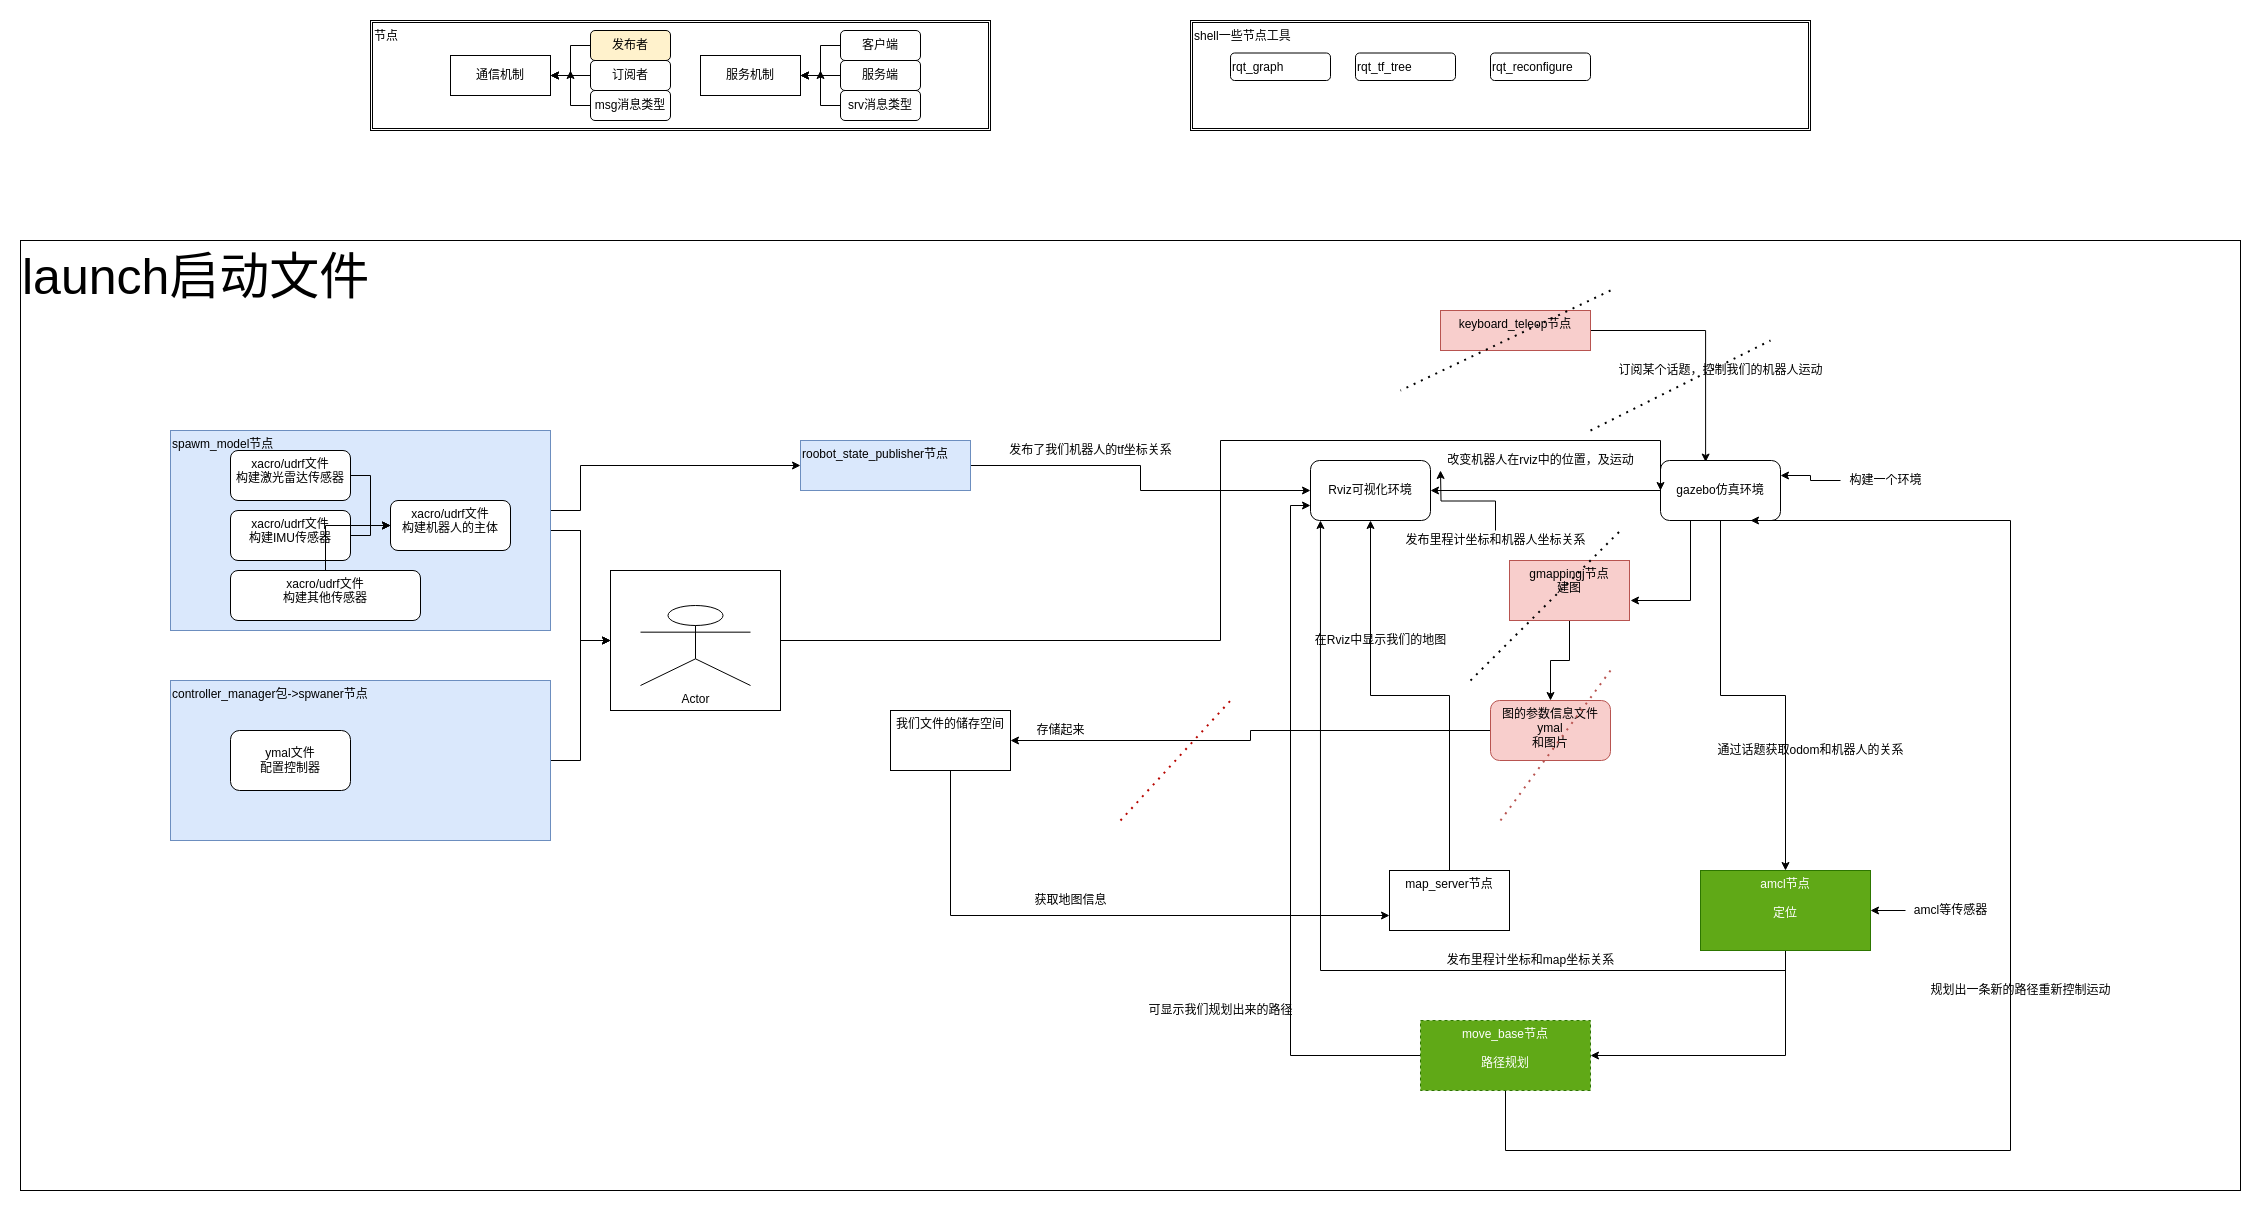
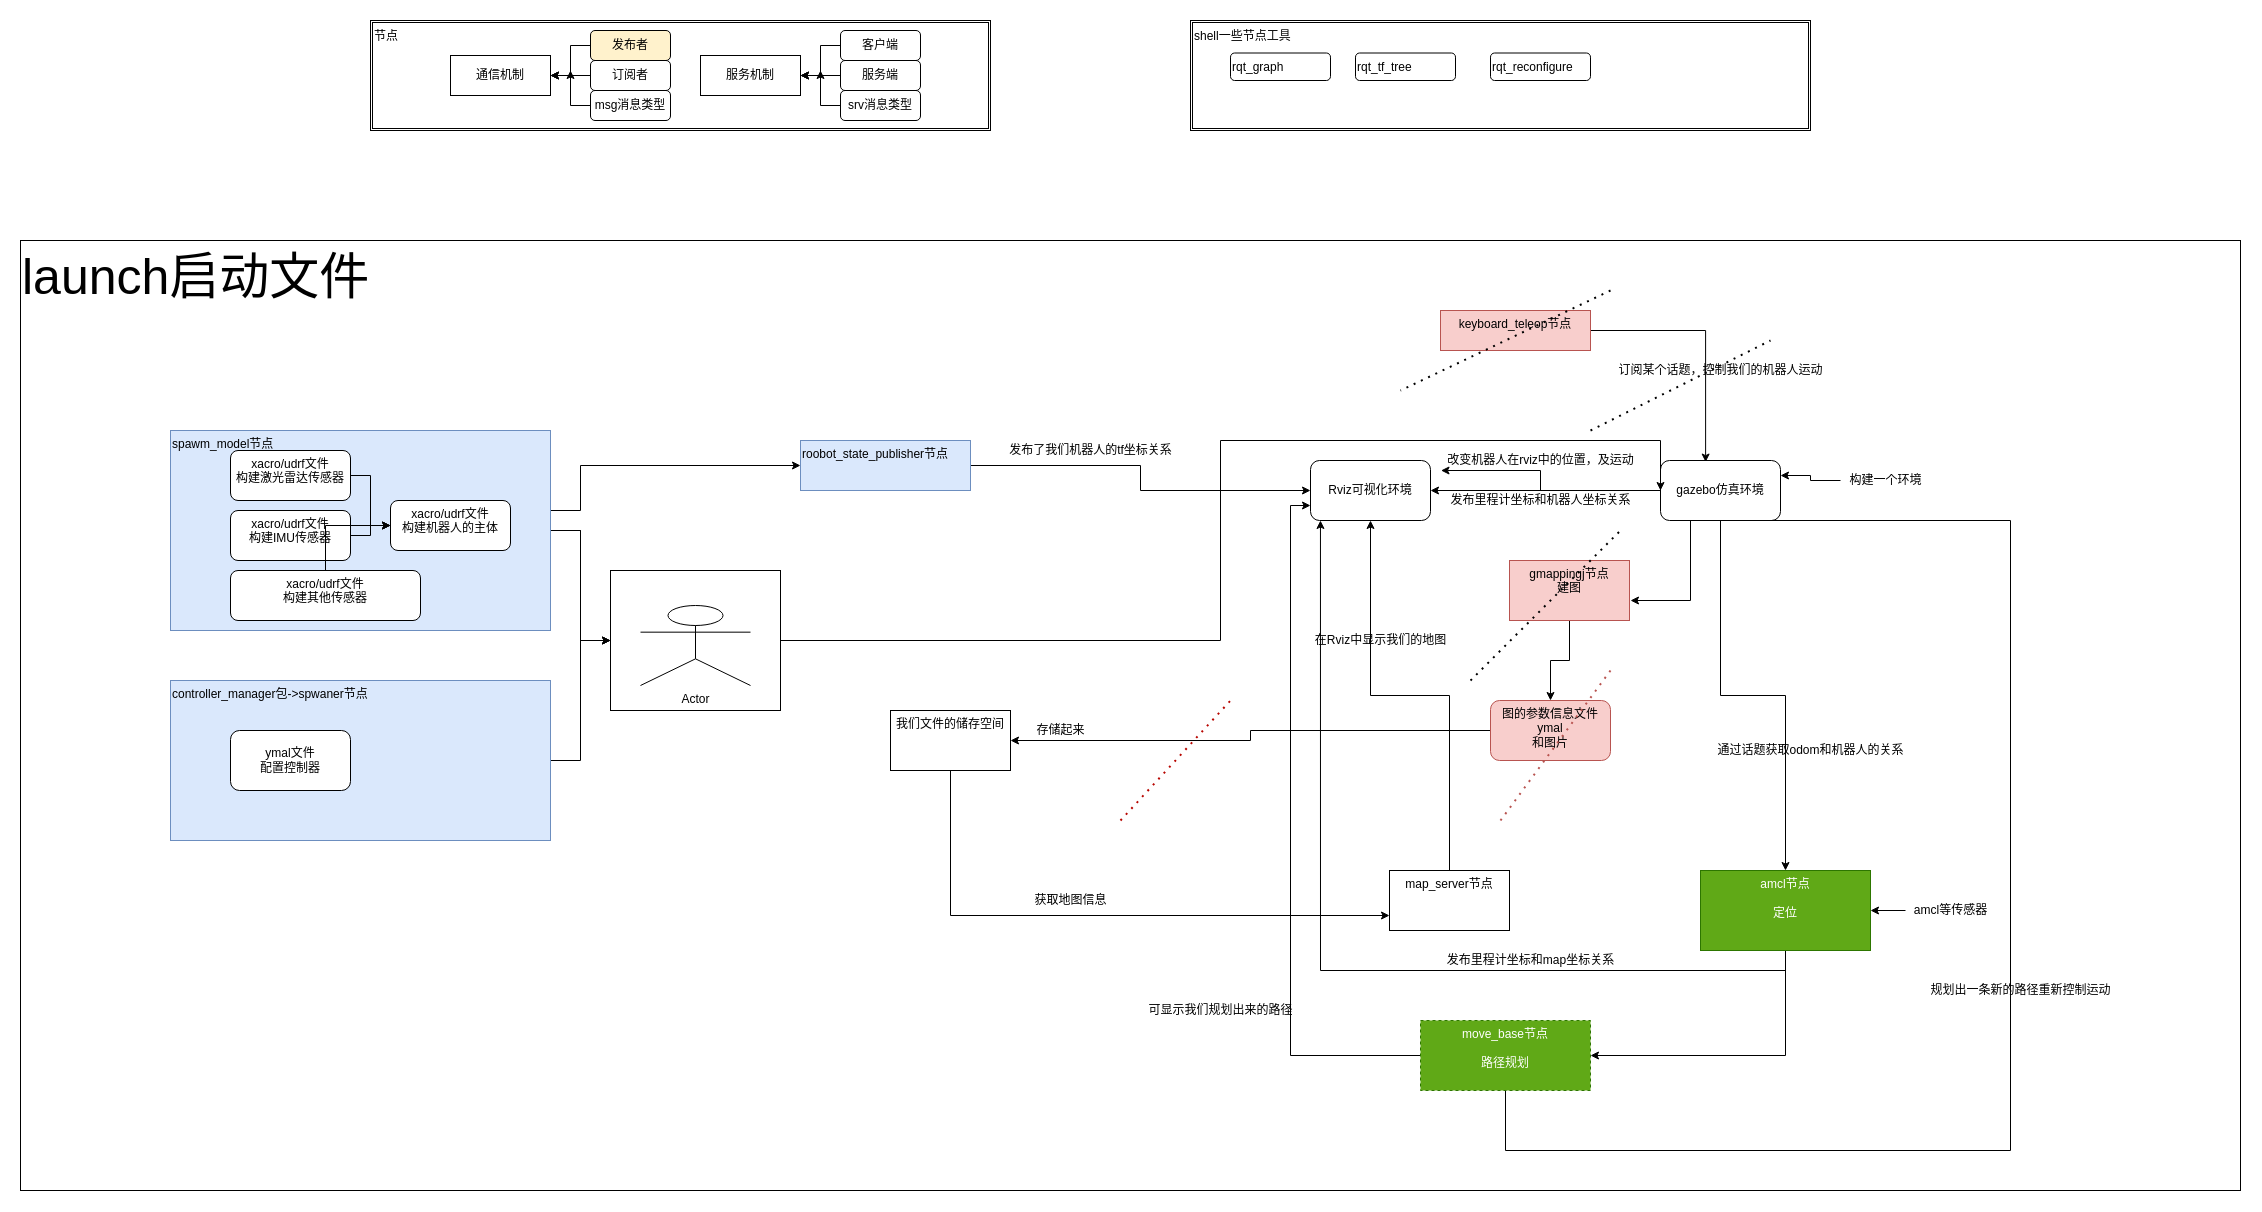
(1758, 521) -> (1756, 521)
(1496, 541) -> (1541, 501)
